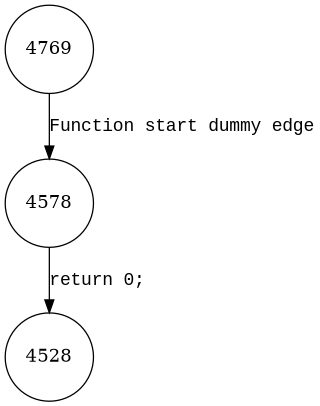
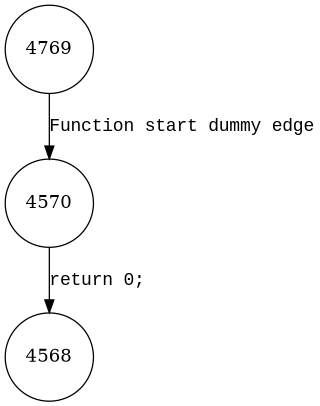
(49, 203) -> (49, 203)
(49, 357) -> (49, 357)
